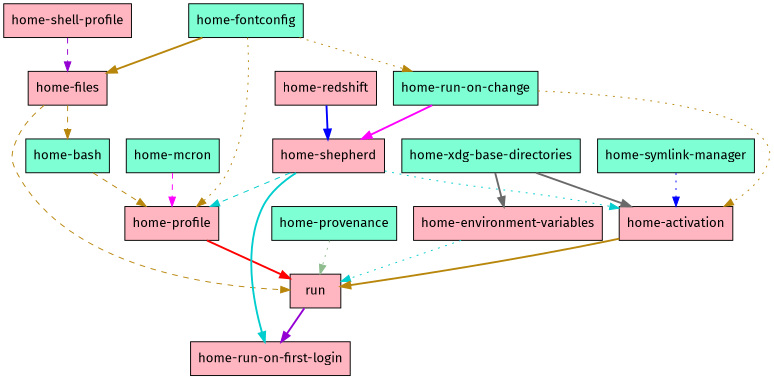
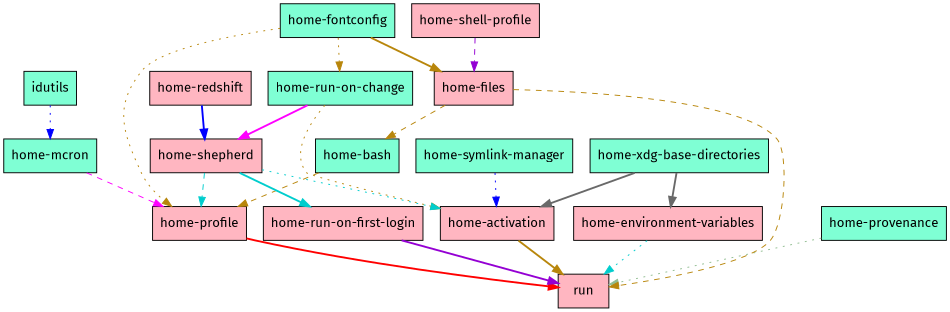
none -> (50, 88)
(296, 321) -> (475, 260)
